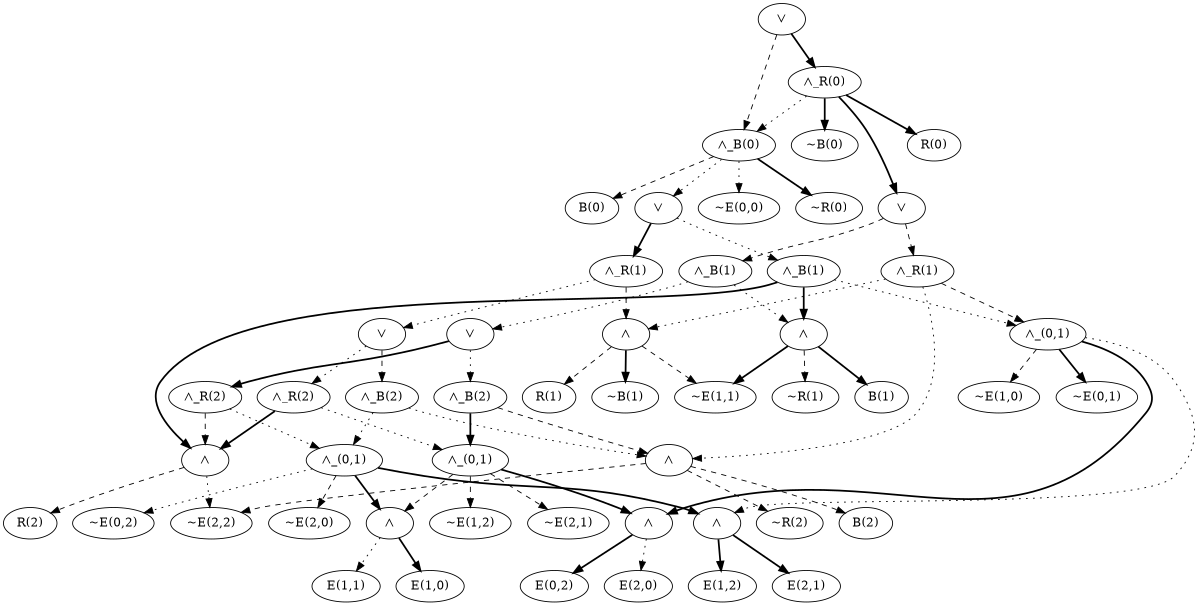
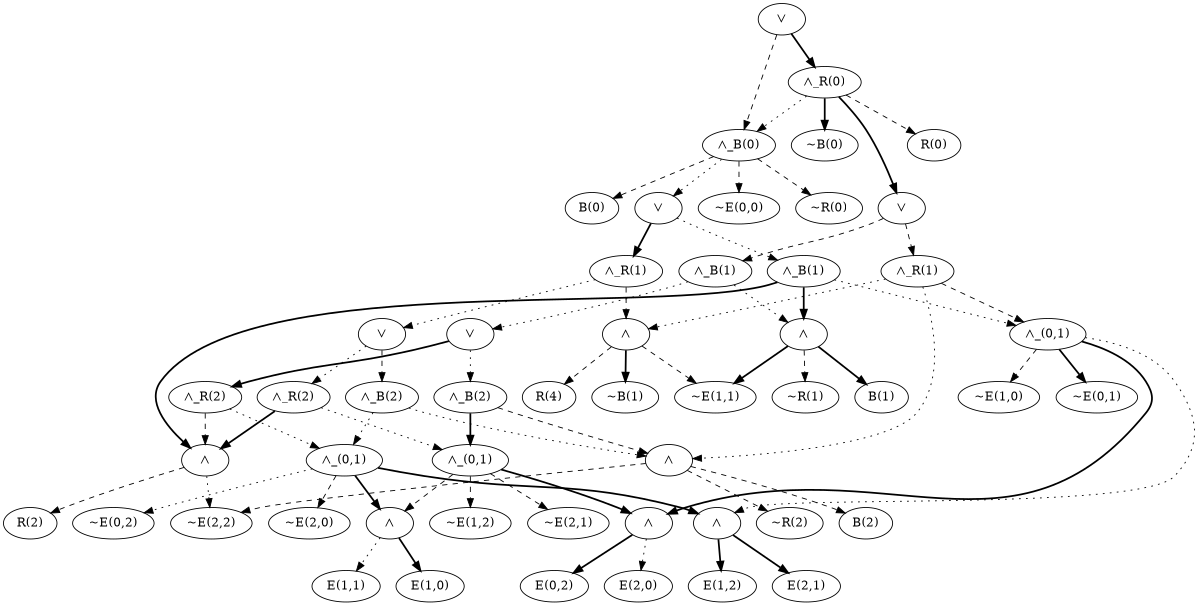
(877, 112) -> (877, 112)
(739, 172) -> (739, 172)
(781, 174) -> (781, 174)
(549, 397) -> (549, 397)
